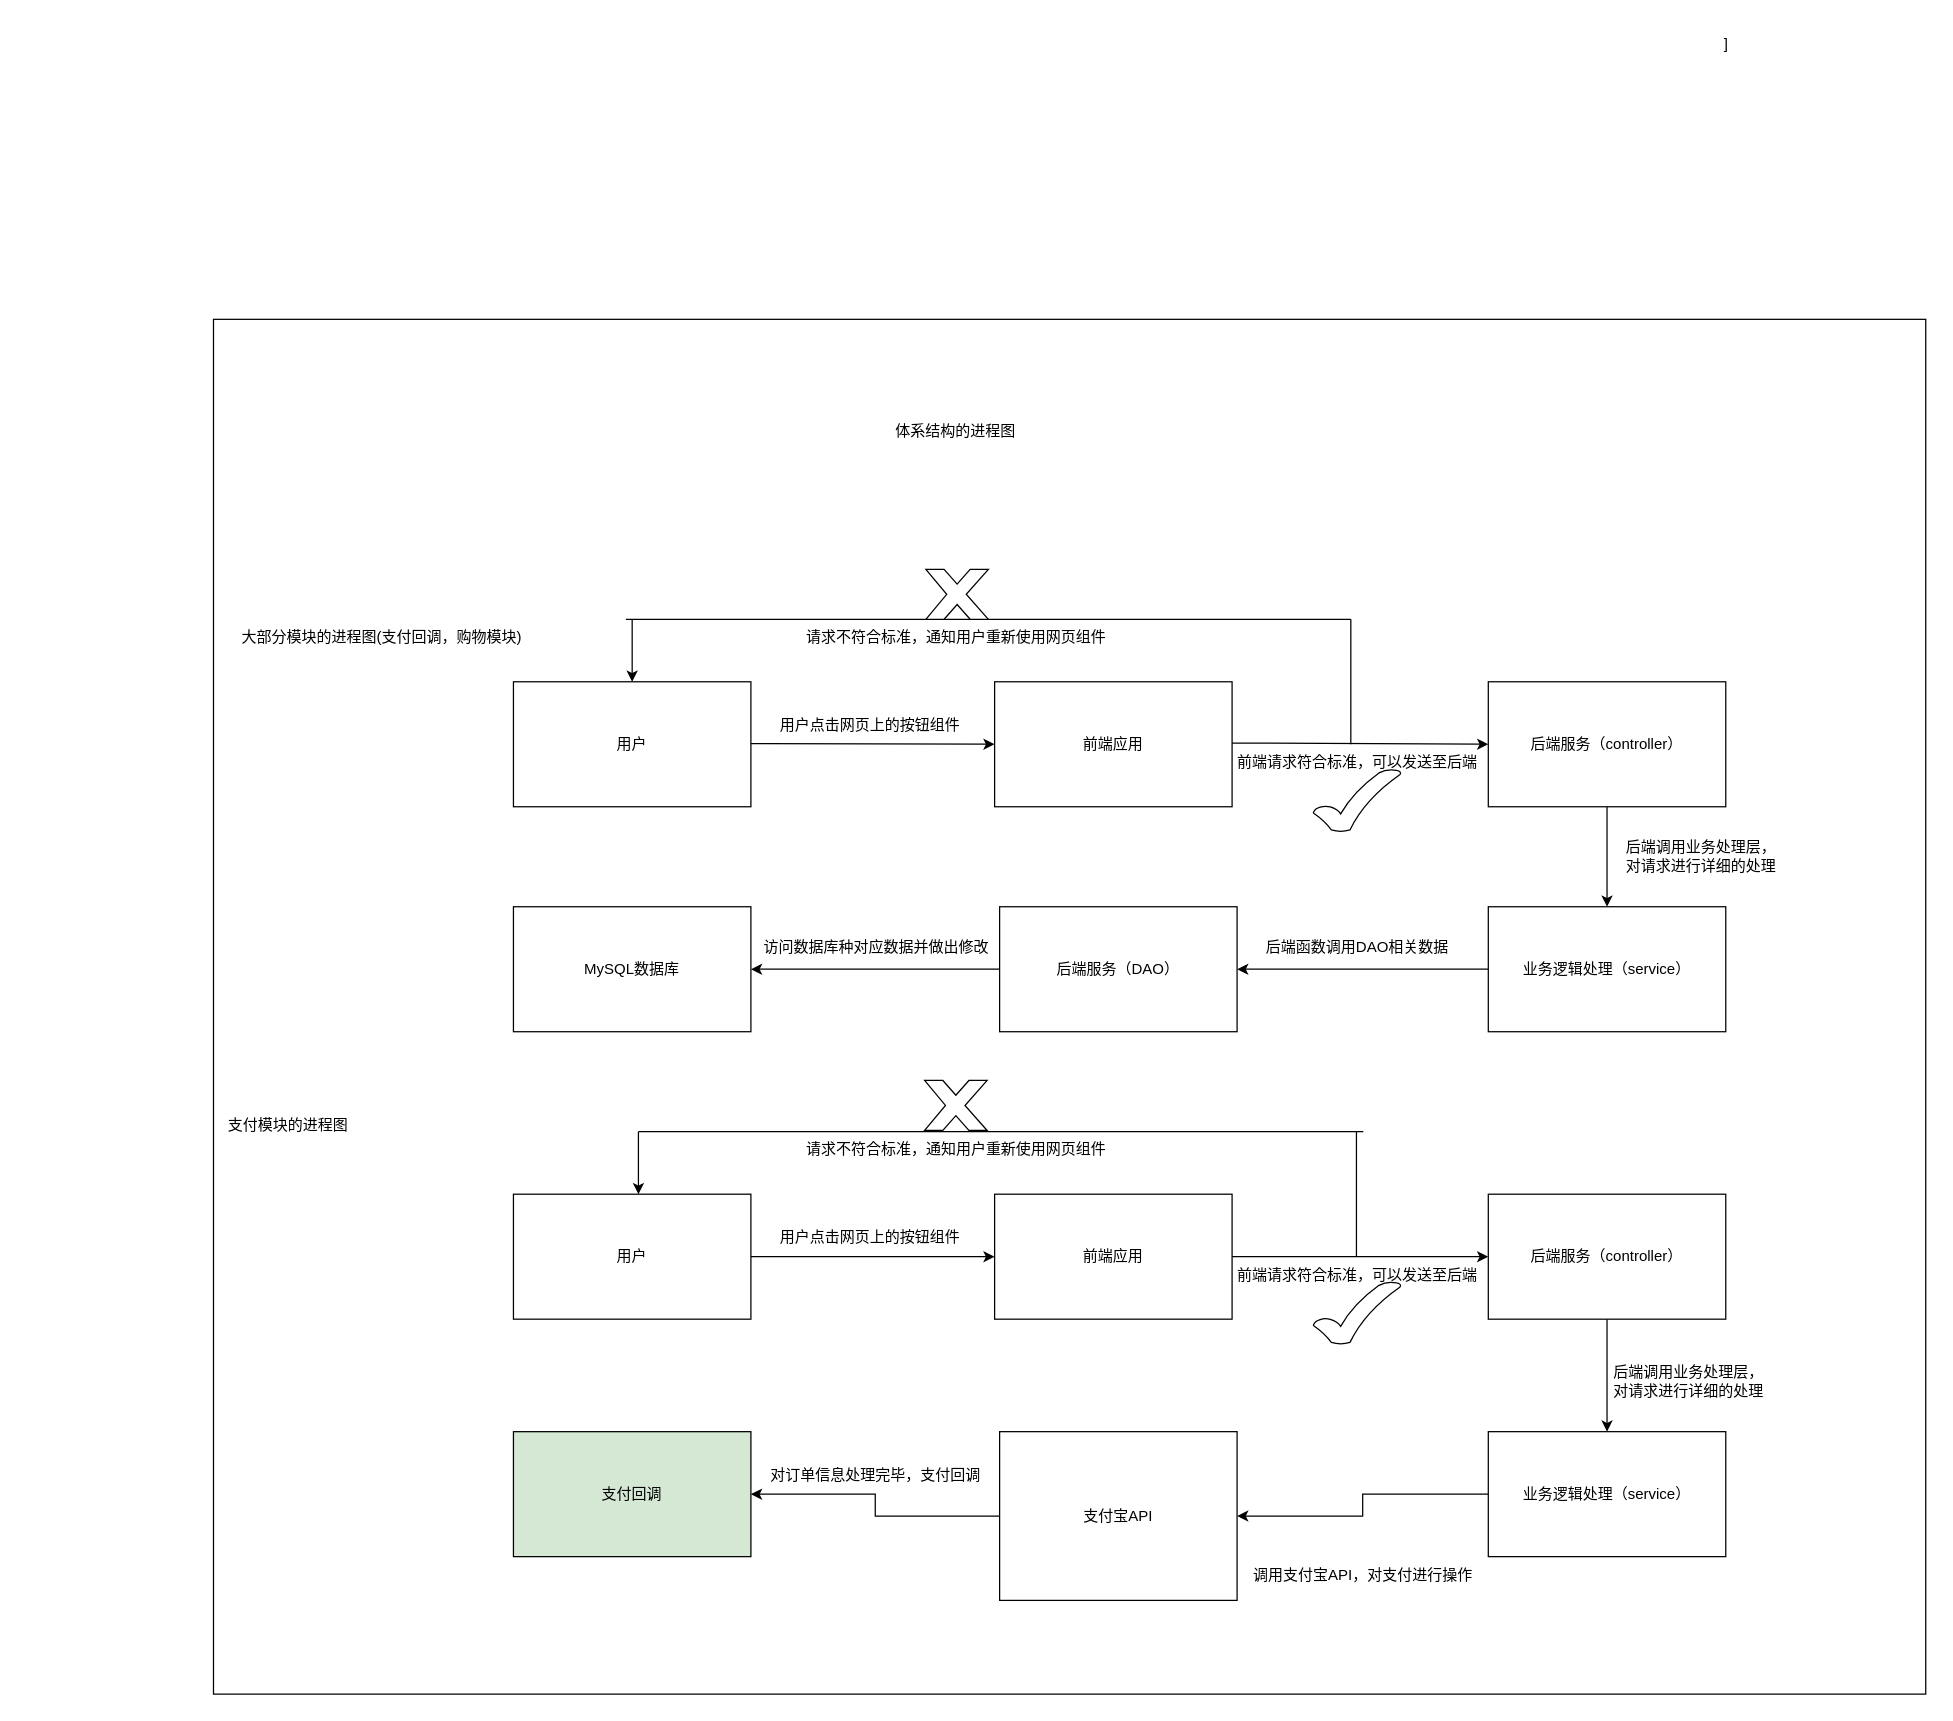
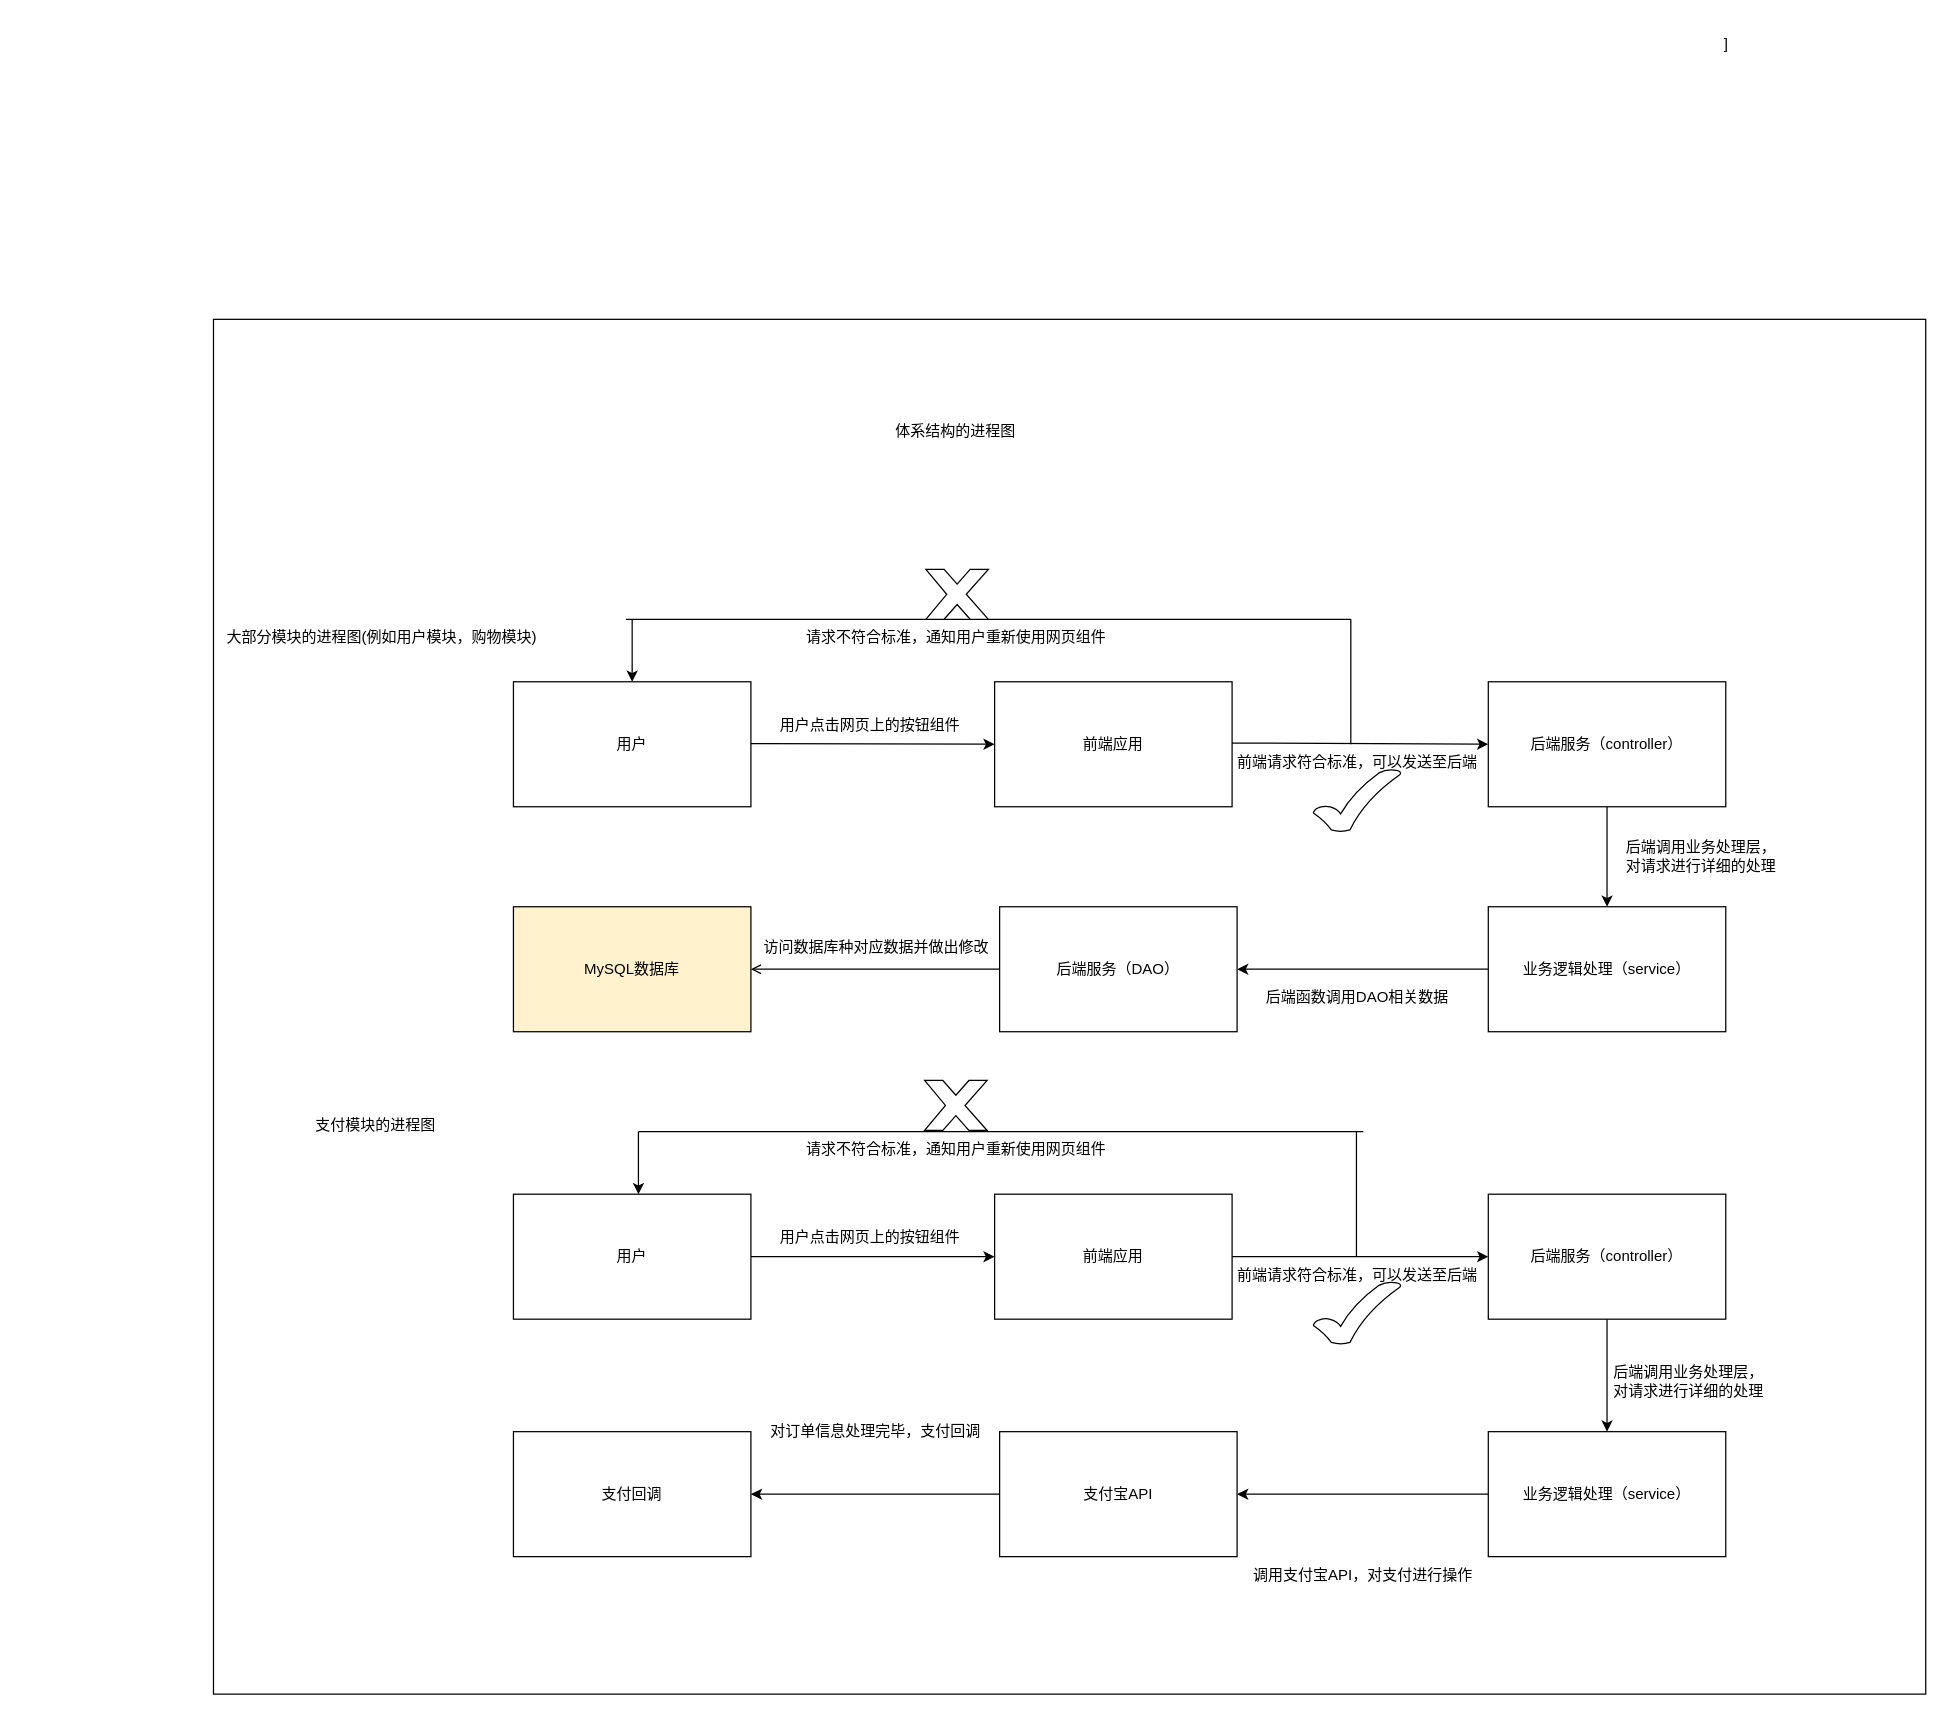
(382, 638) -> (382, 638)
(1357, 948) -> (1357, 998)
(632, 969) -> (632, 969)
(761, 969) -> (758, 969)
(288, 1126) -> (376, 1126)
(876, 1476) -> (876, 1432)
(632, 1494) -> (632, 1494)
(1118, 1516) -> (1118, 1494)
